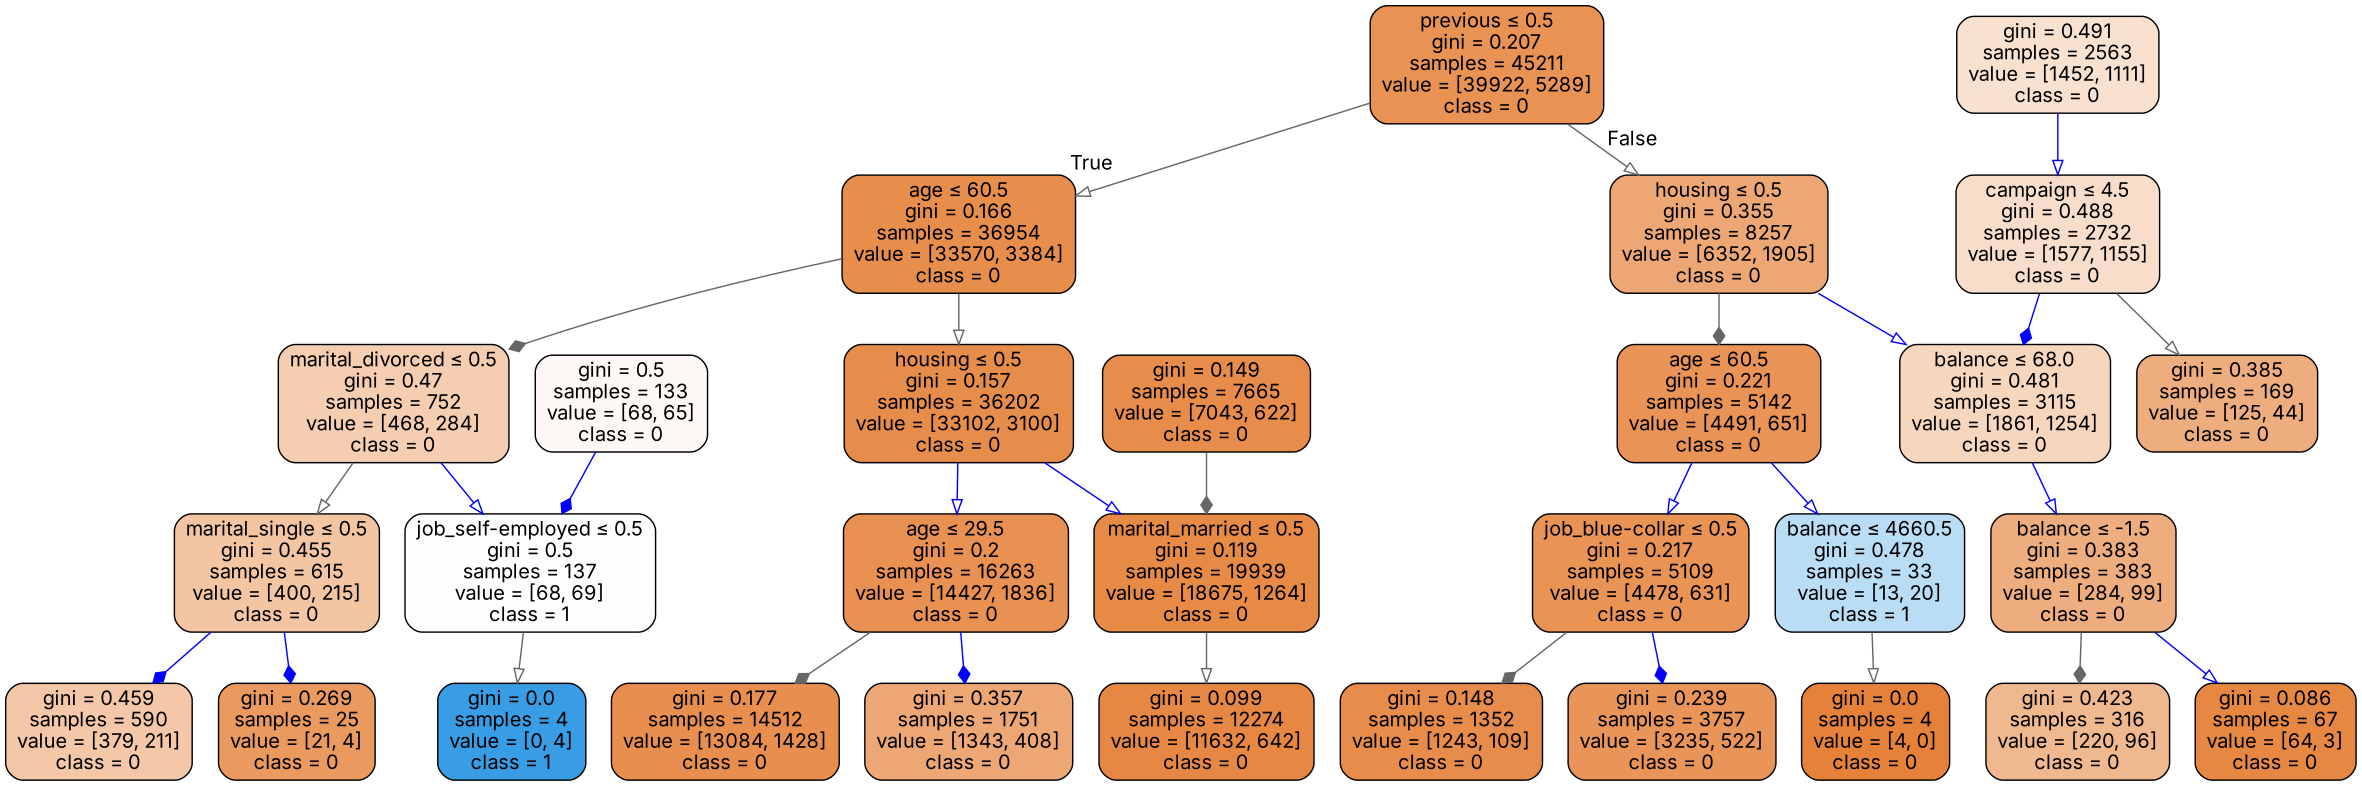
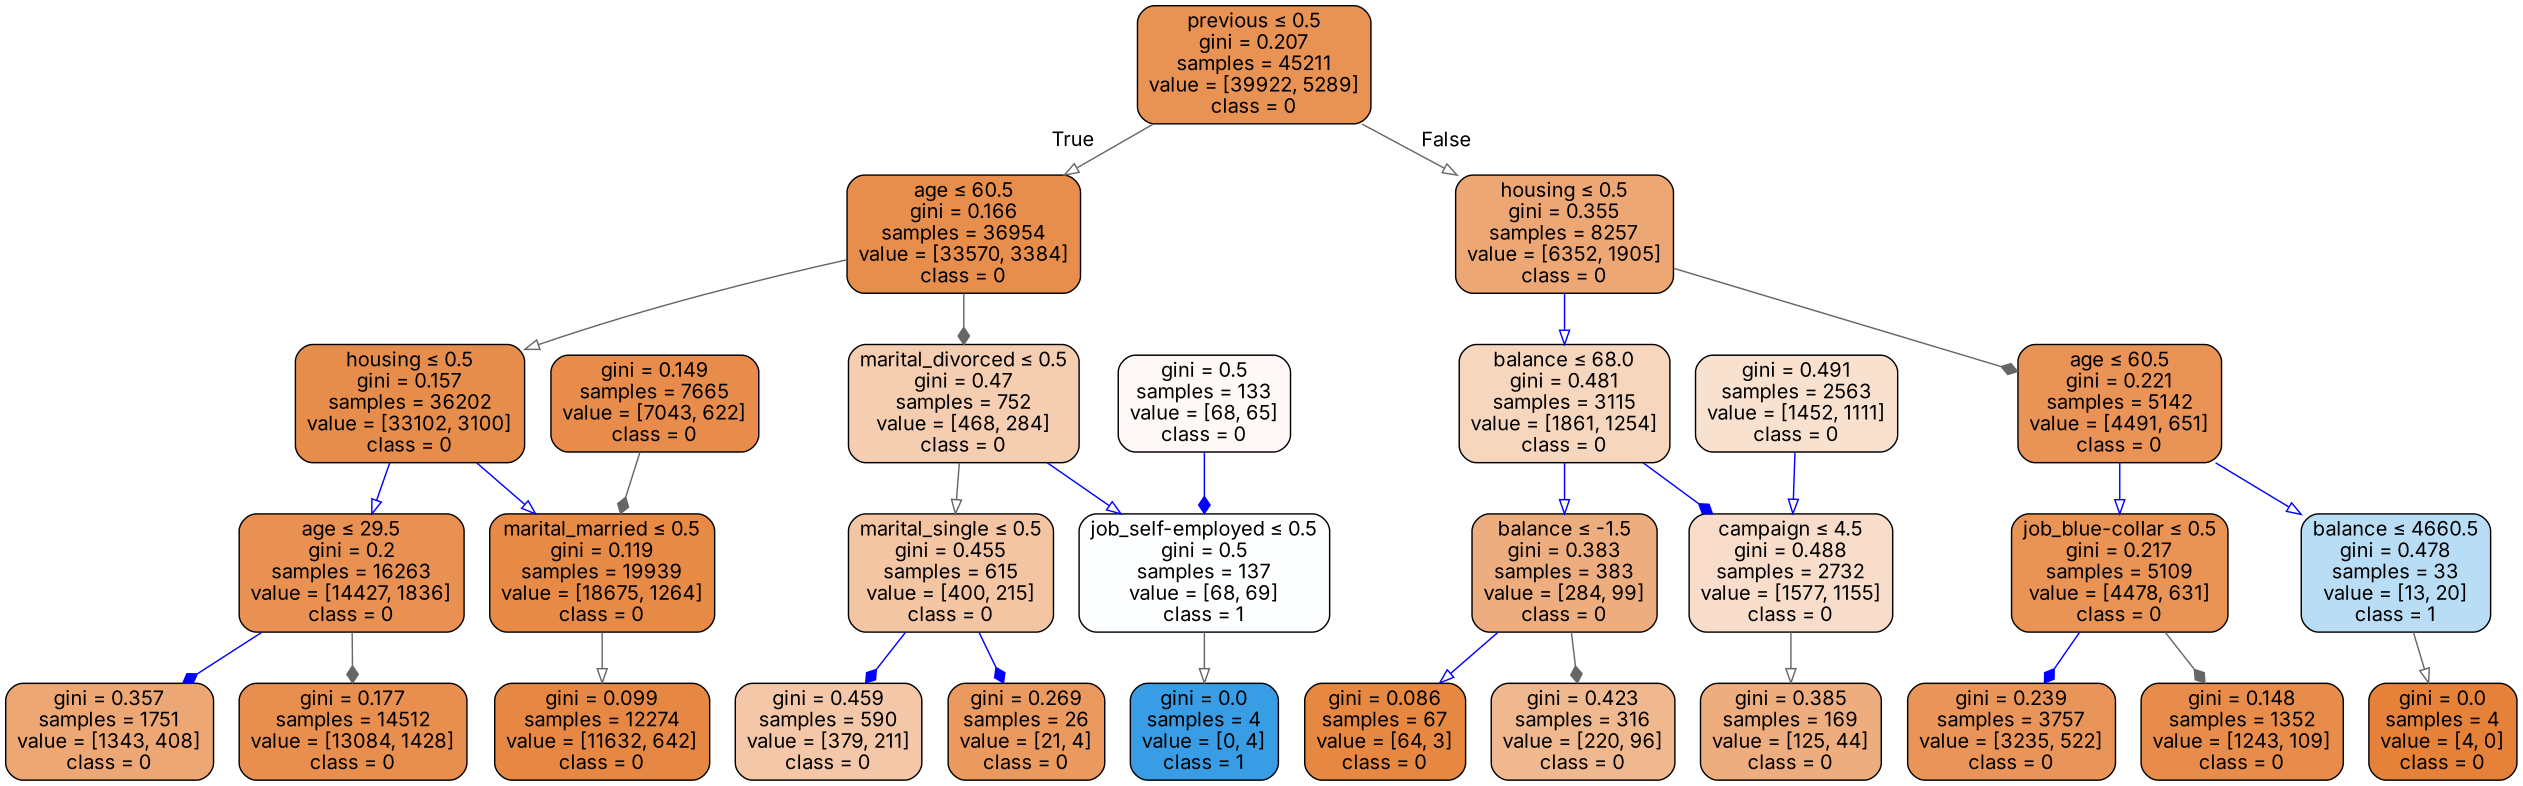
(2034, 311) -> (1671, 483)
(297, 720) -> (1026, 720)
